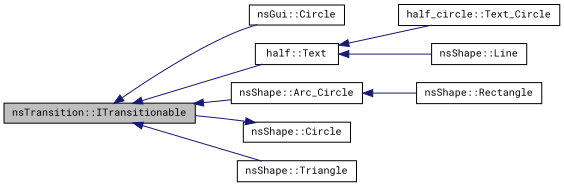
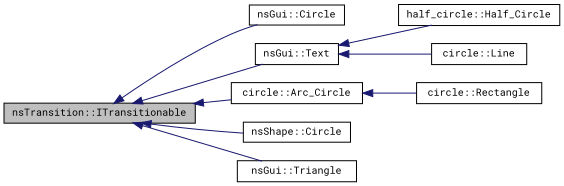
(479, 15) -> (479, 15)
(297, 54) -> (297, 54)
(479, 54) -> (479, 54)
(297, 93) -> (297, 93)
(479, 93) -> (479, 93)
(220, 118) -> (197, 129)
(297, 171) -> (297, 171)
